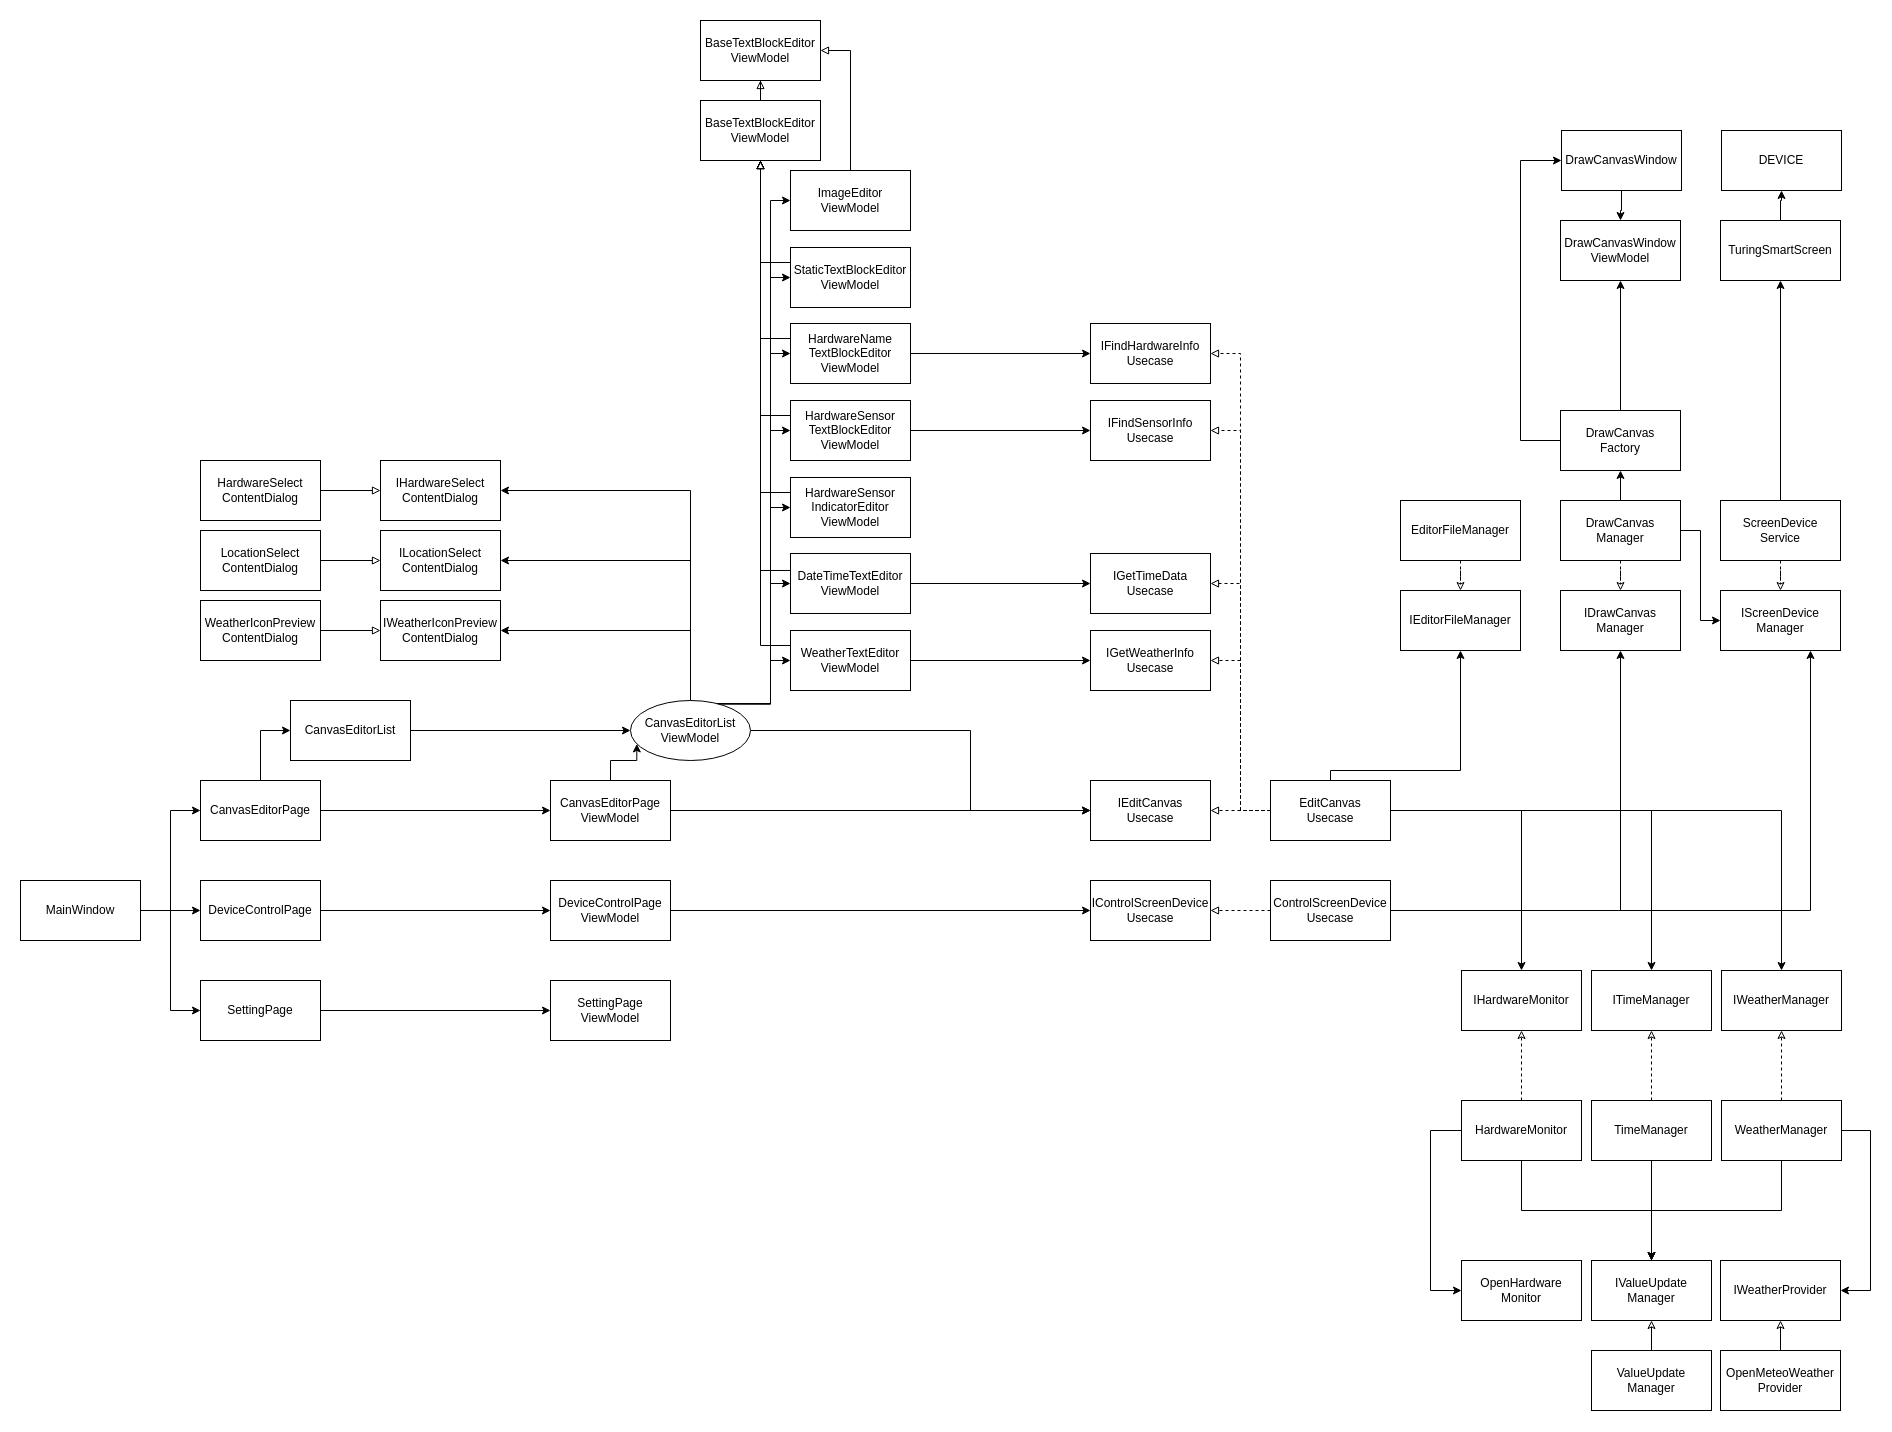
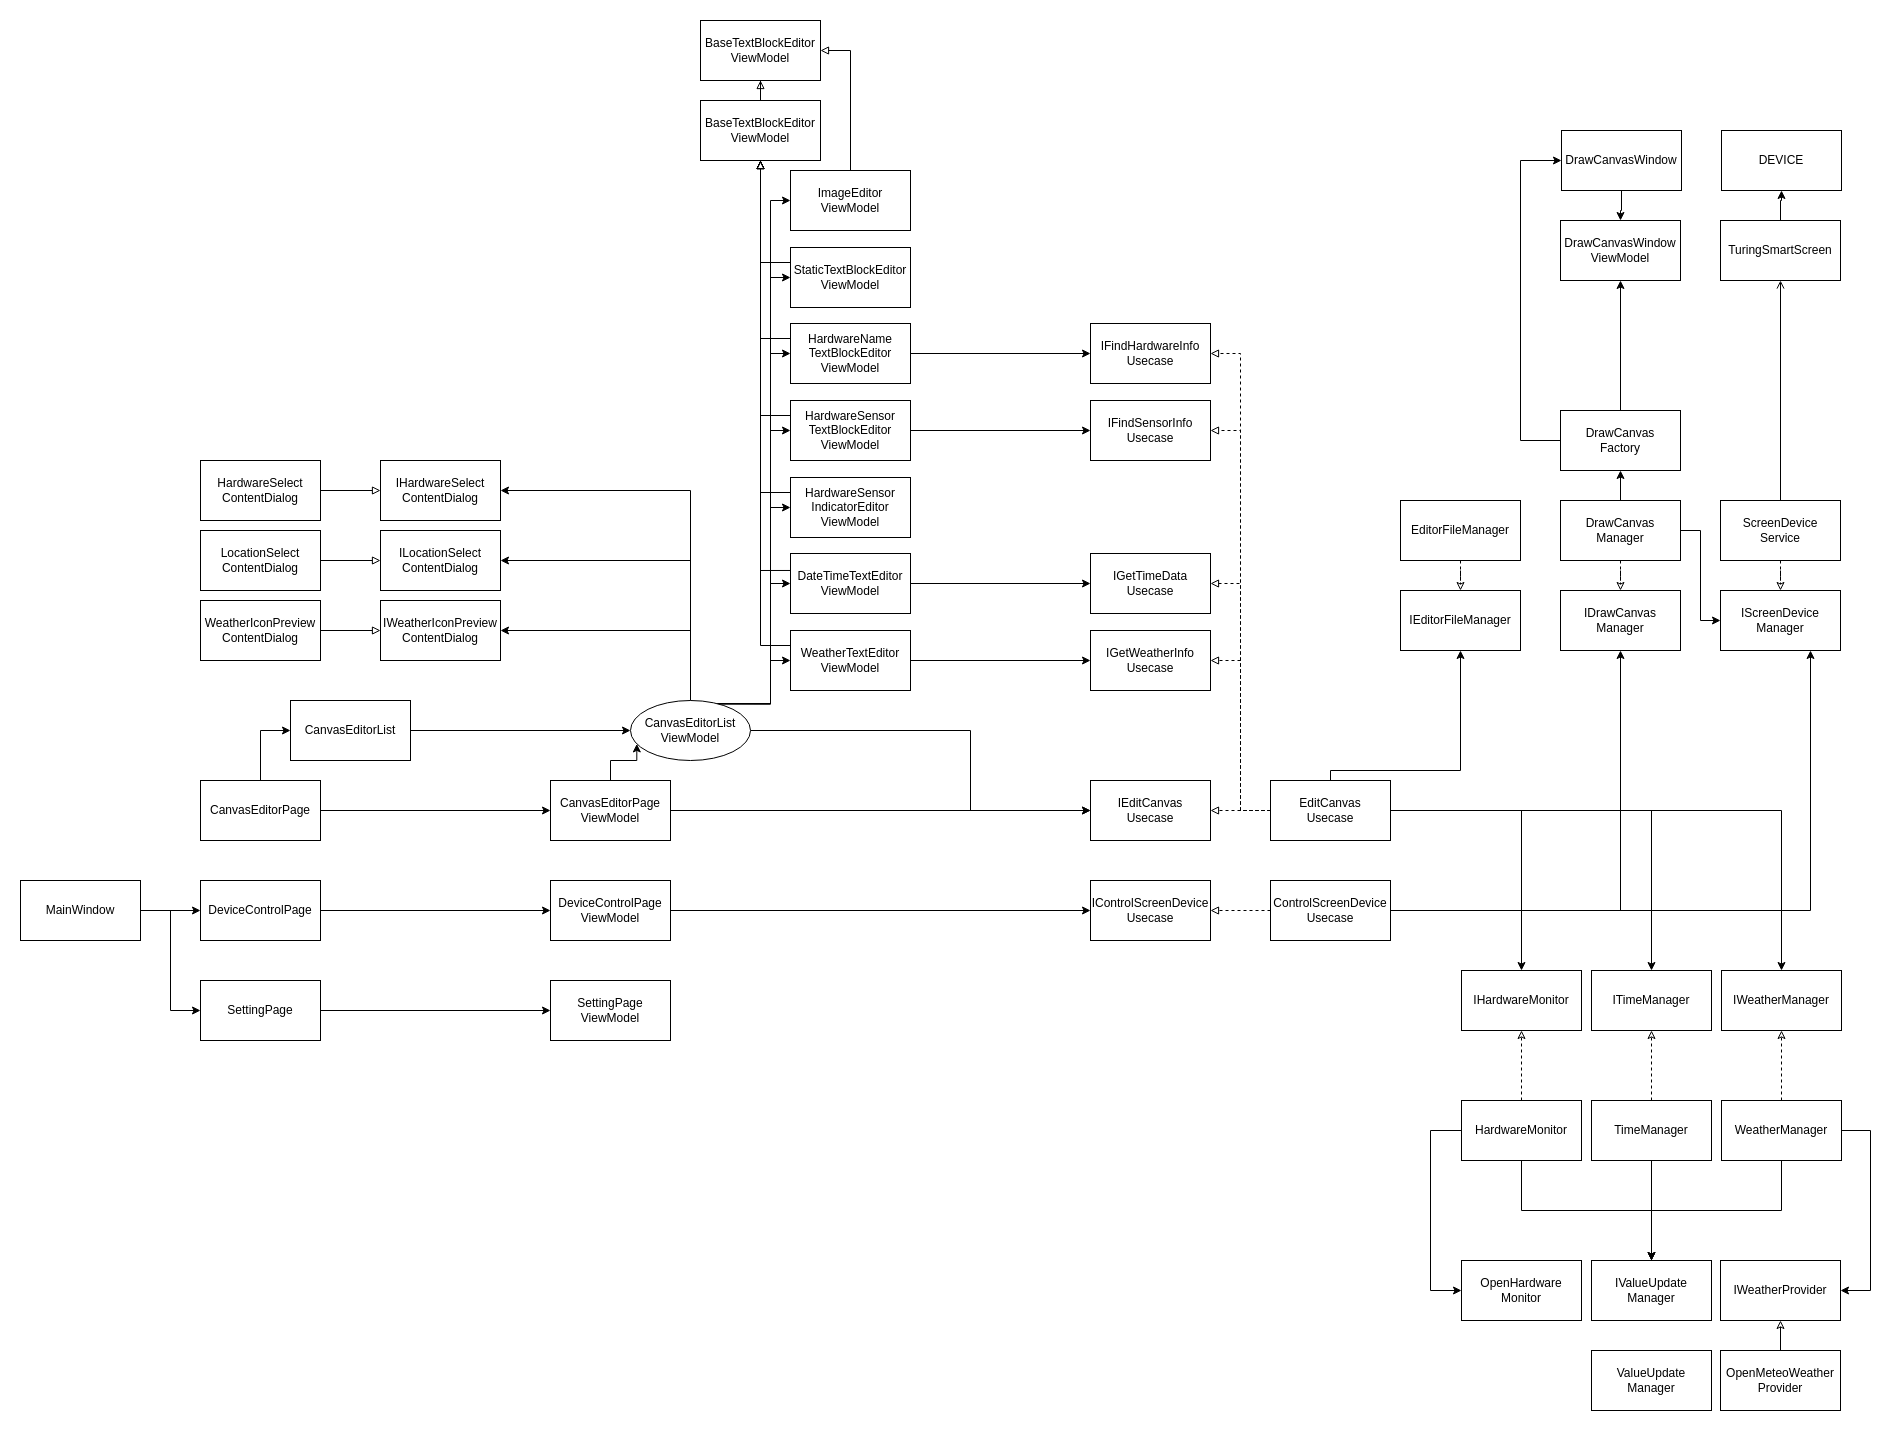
(1781, 288) -> (1781, 286)
(171, 849) -> none
(1652, 1332) -> none
